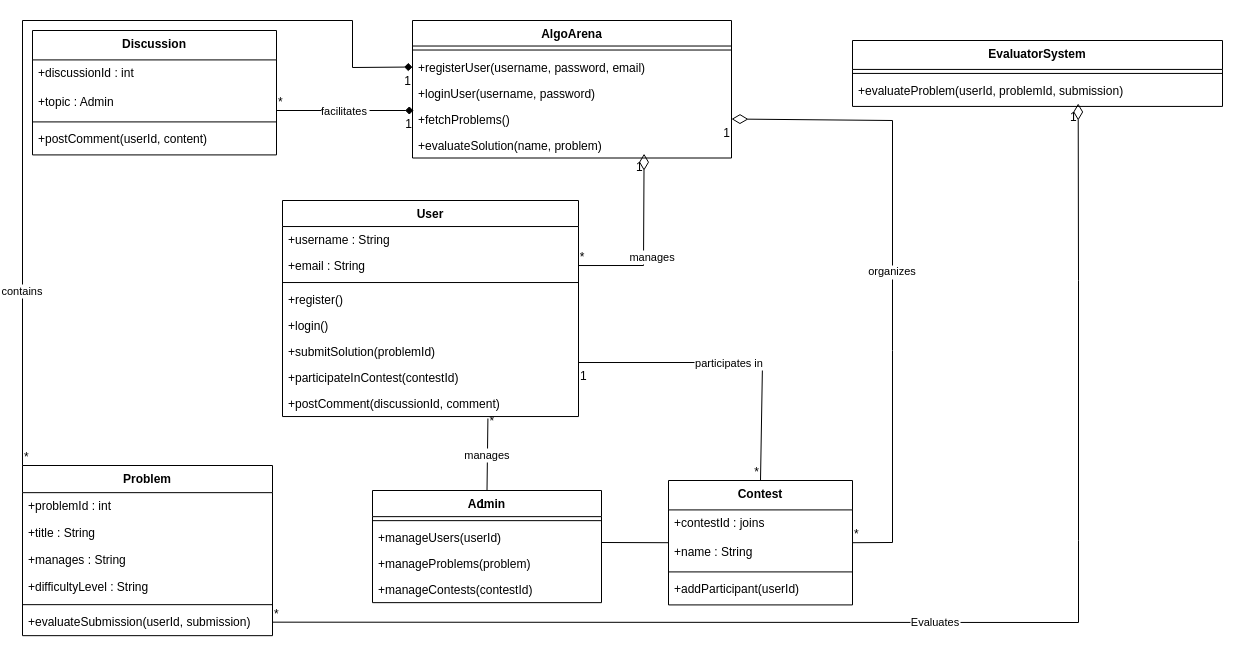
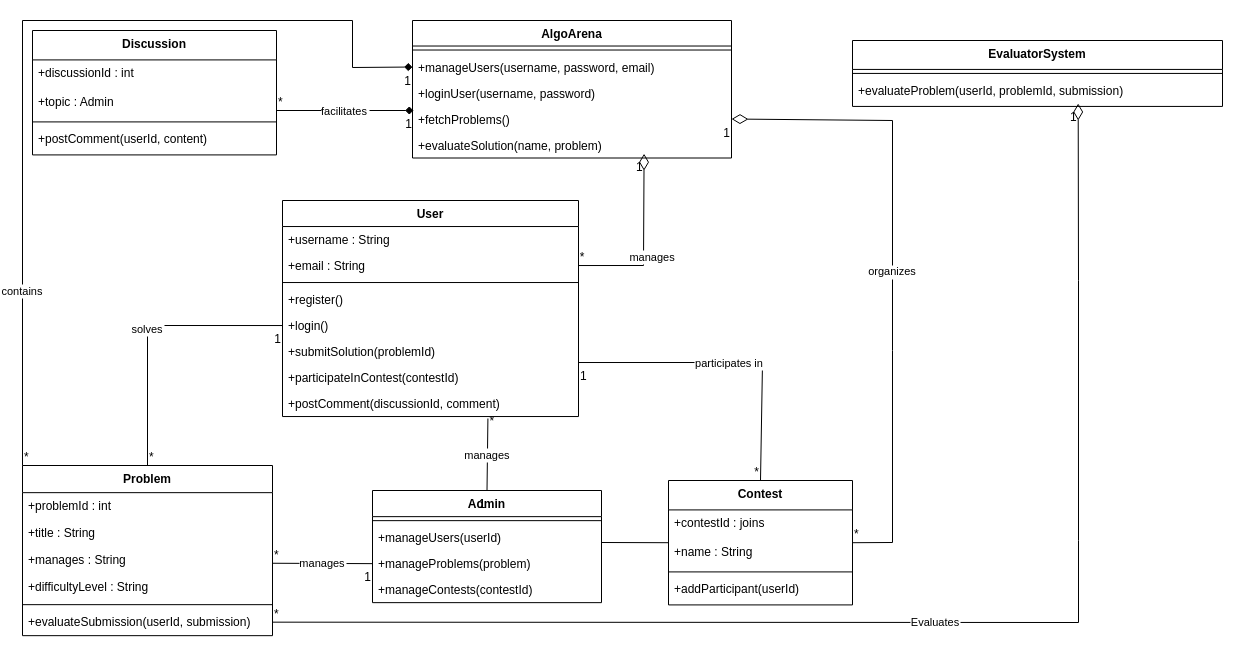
(541, 68) -> (540, 68)
none -> (148, 329)
none -> (322, 563)
